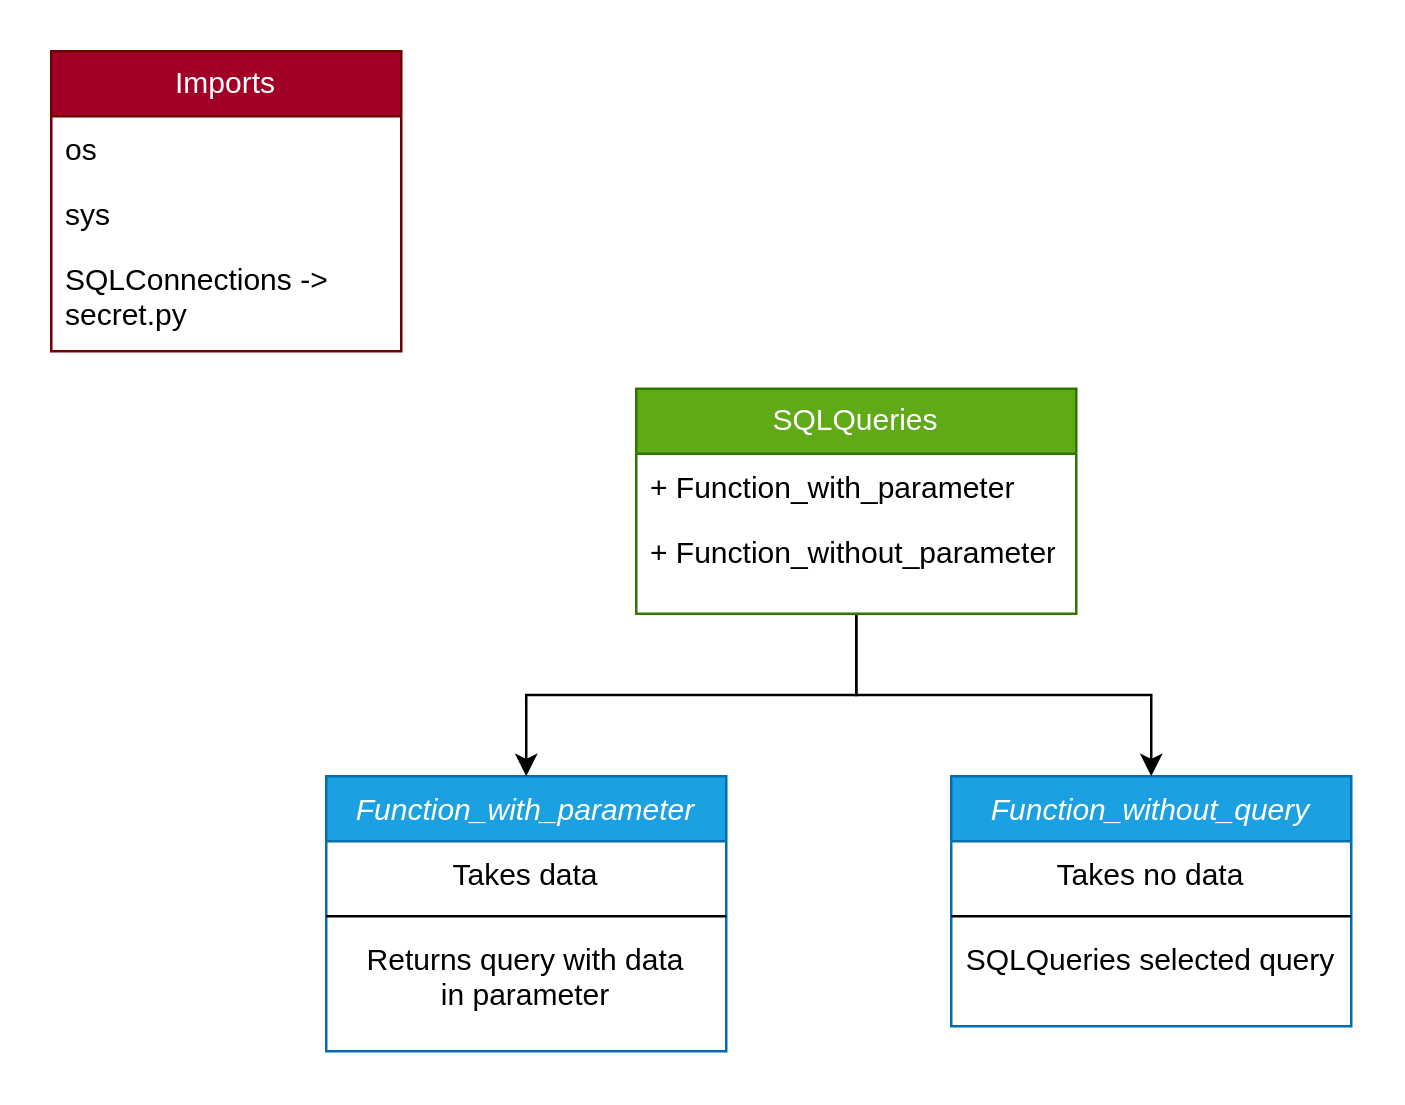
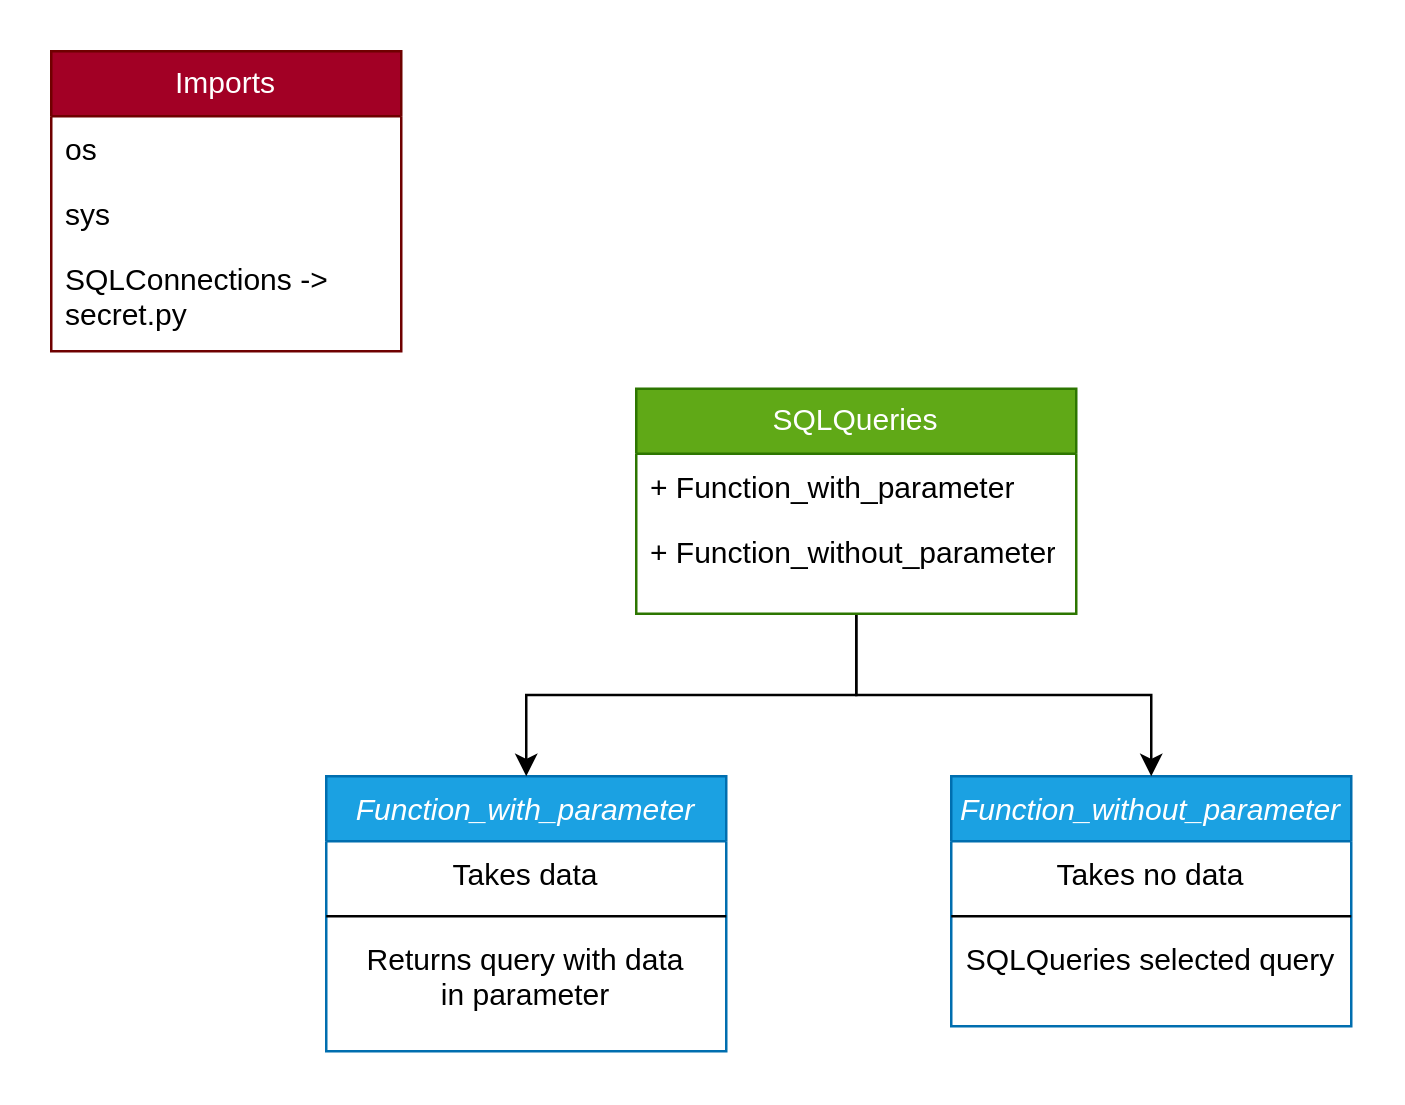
(1150, 810) -> (1150, 810)
